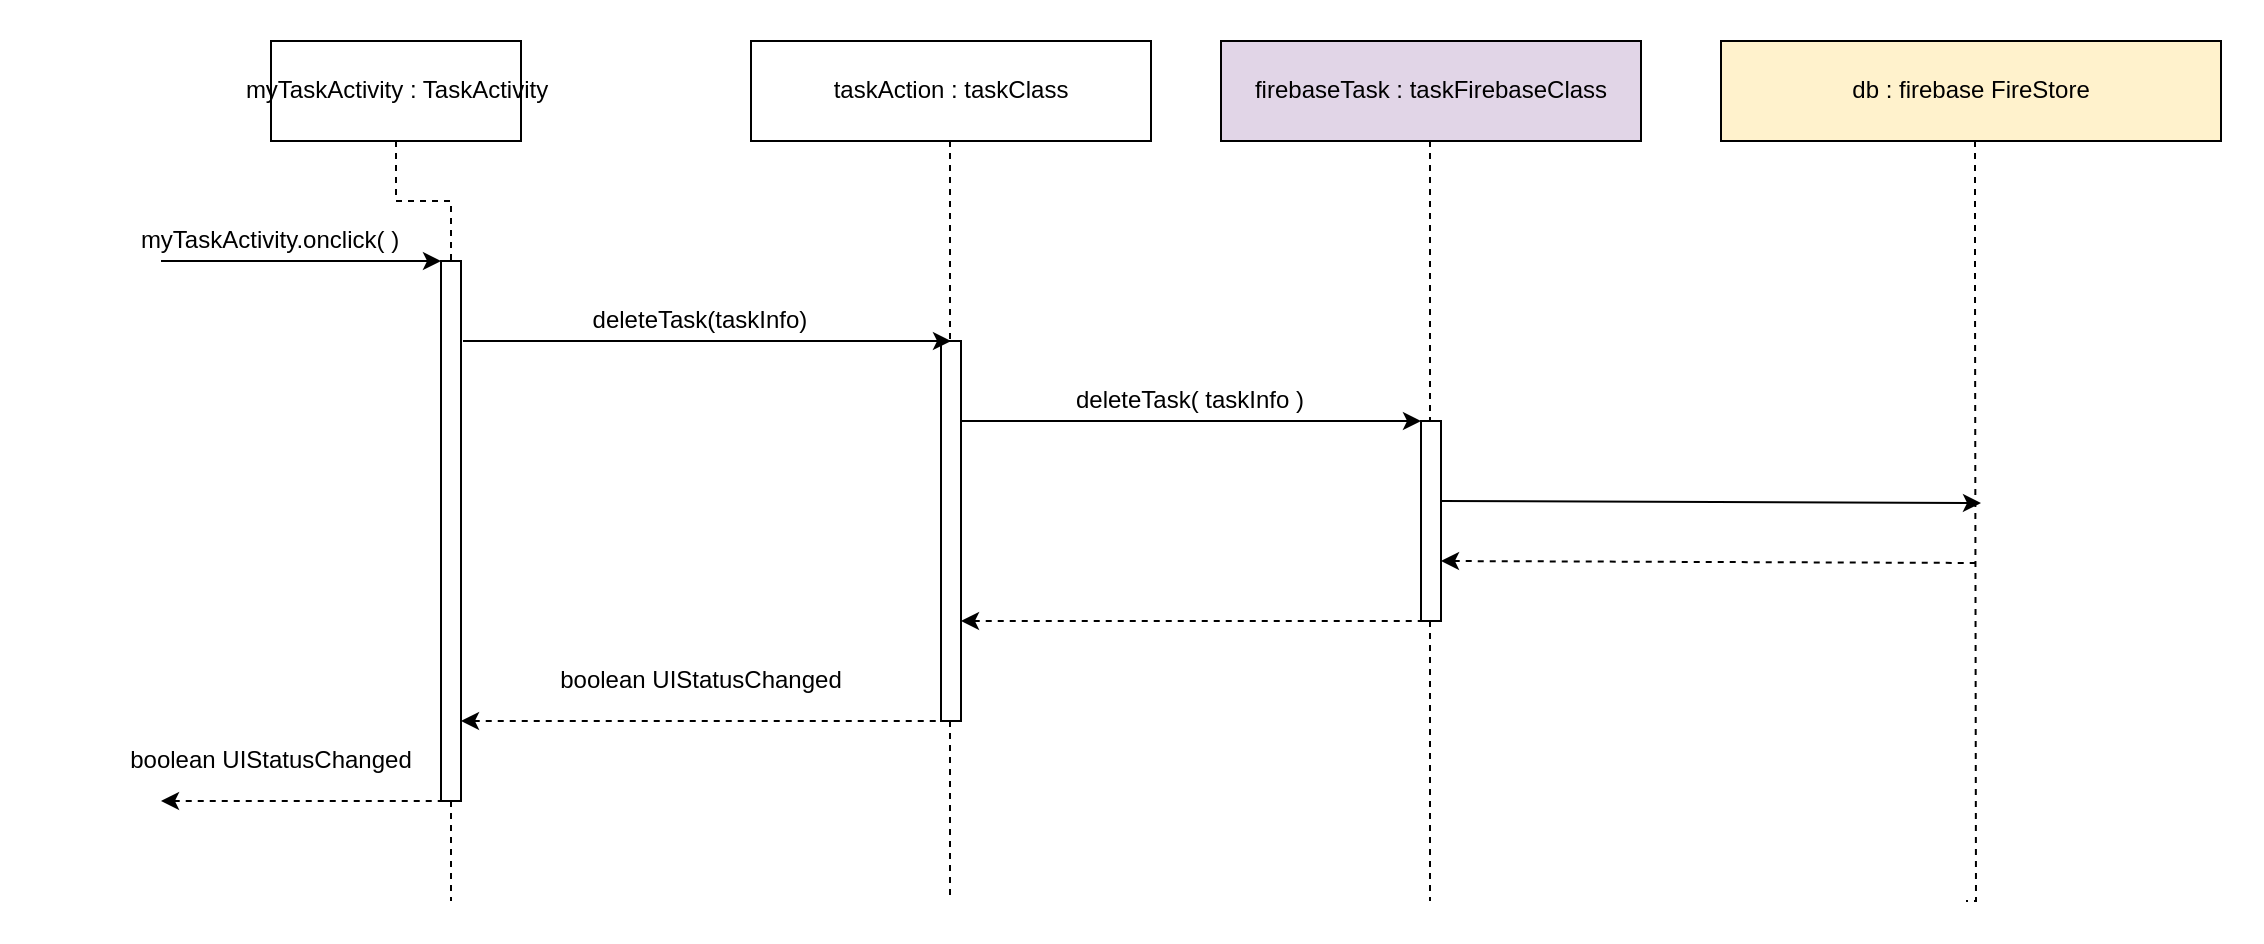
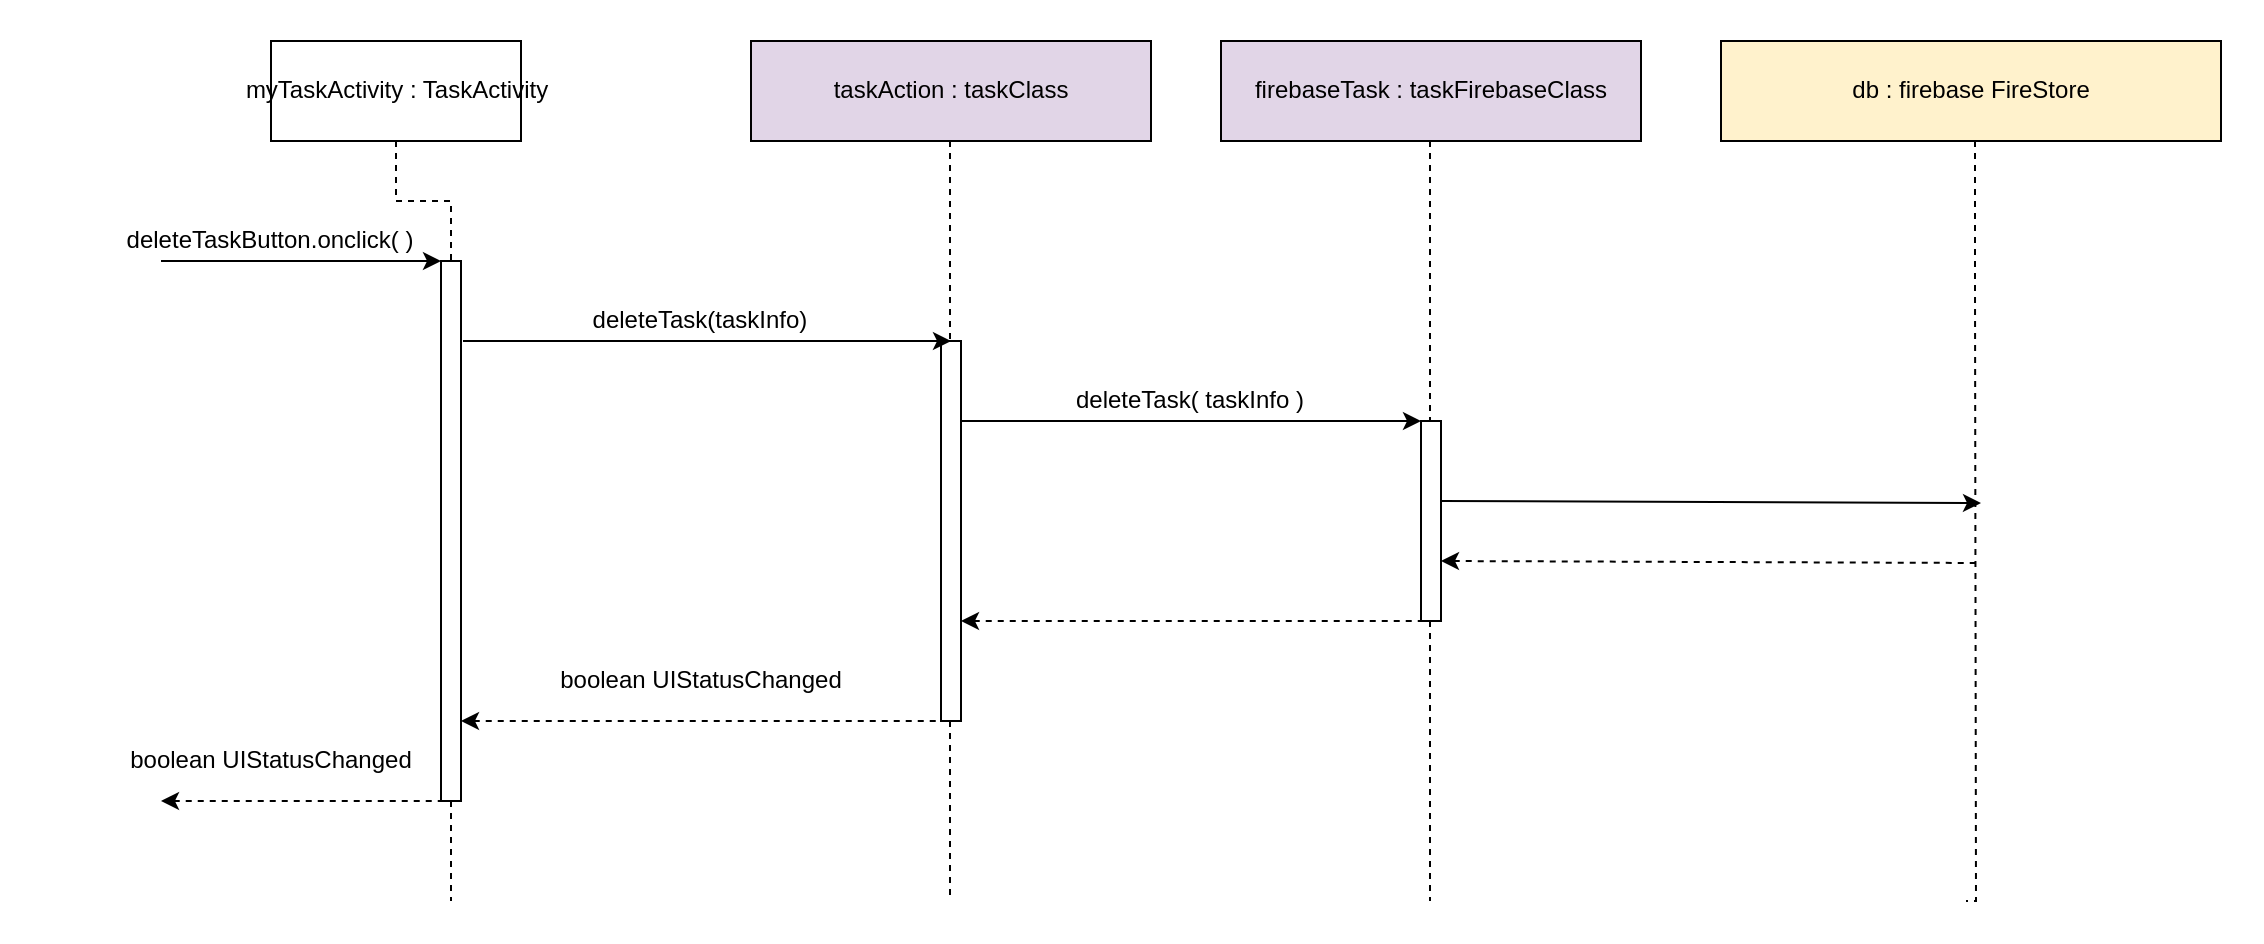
(951, 91) -> (951, 91)
(271, 241) -> (271, 241)
